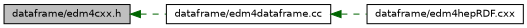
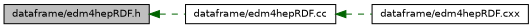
(67, 14) -> (77, 14)
(249, 14) -> (261, 14)
